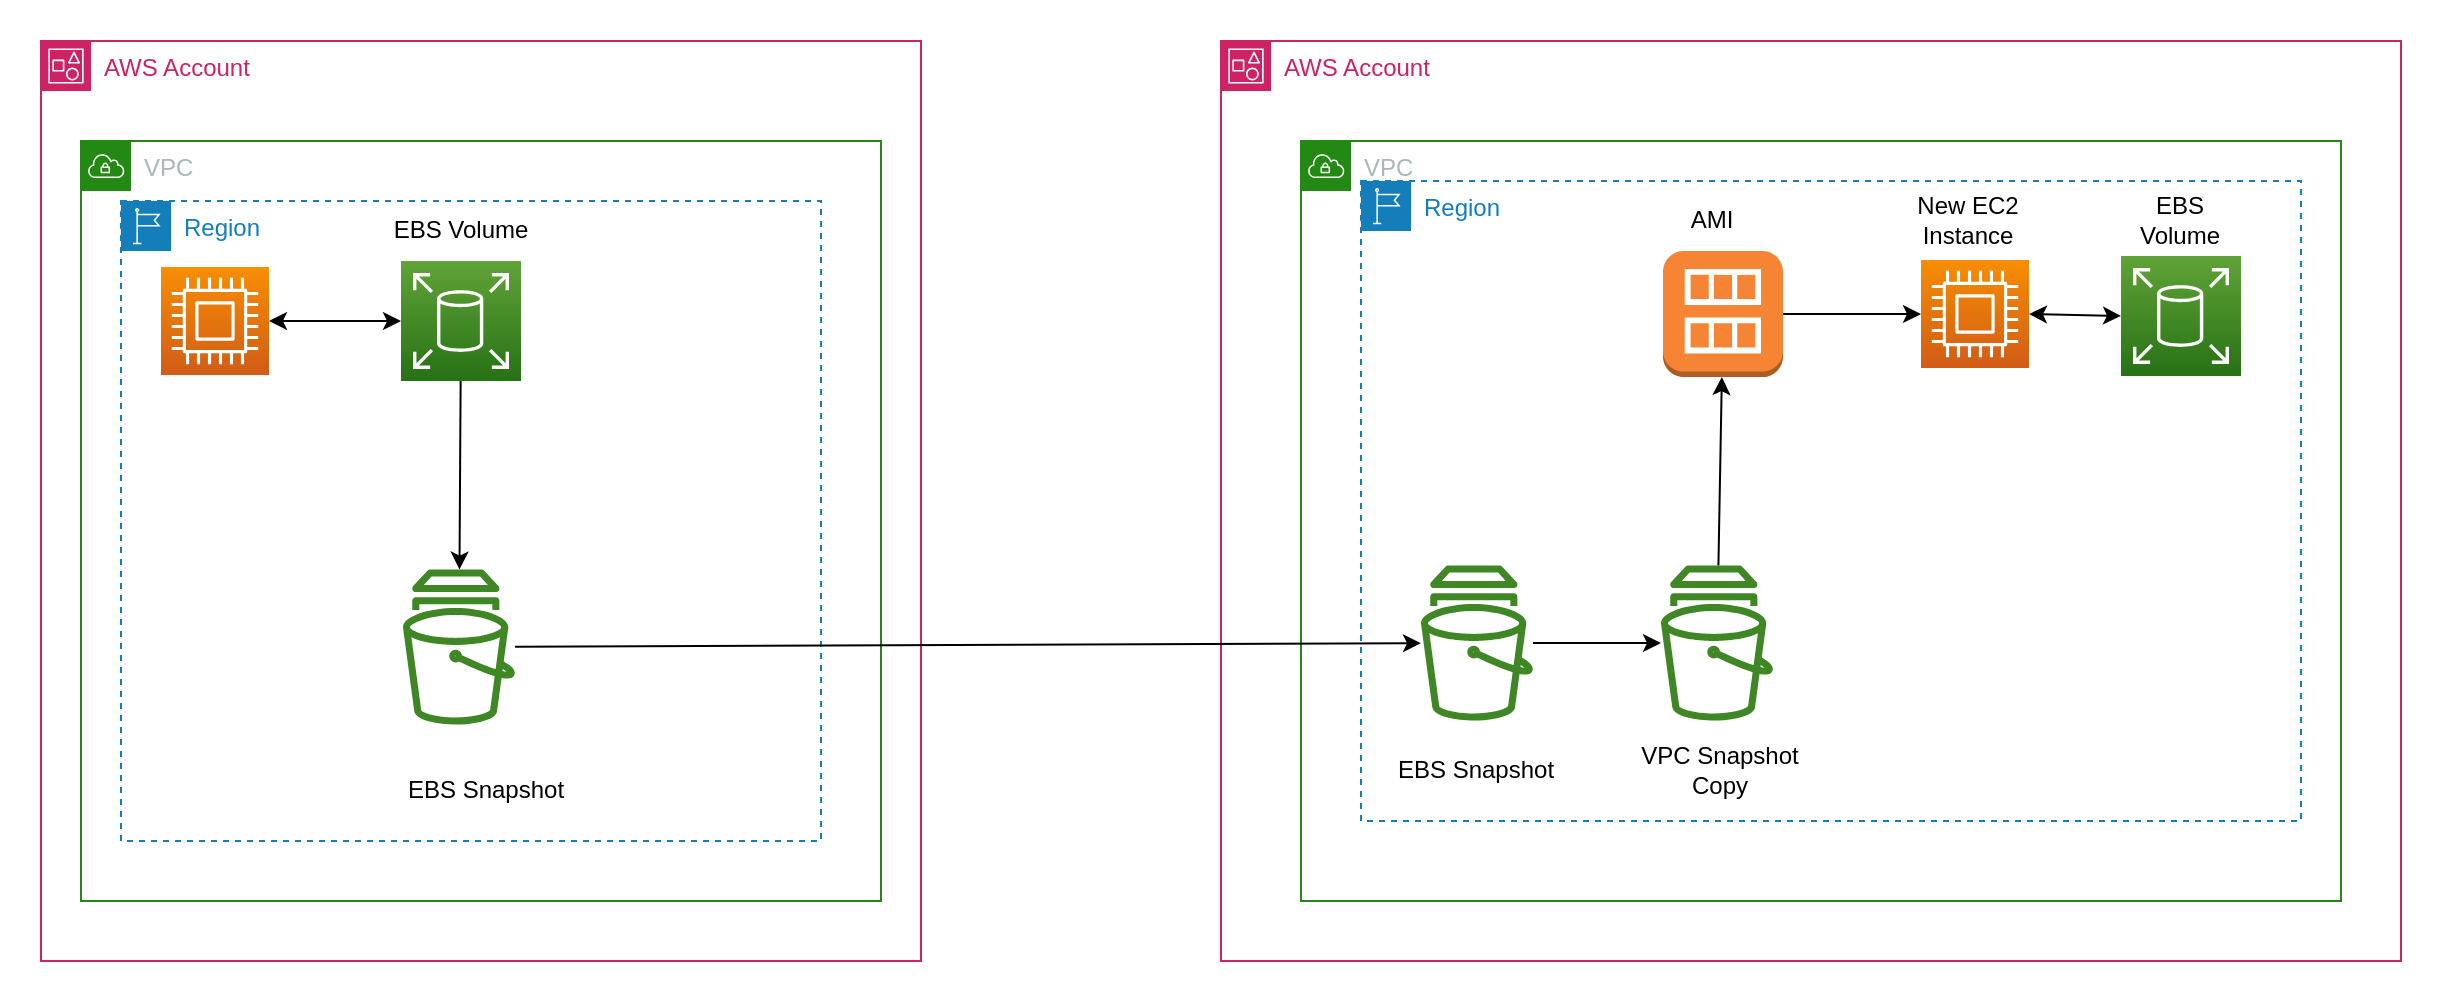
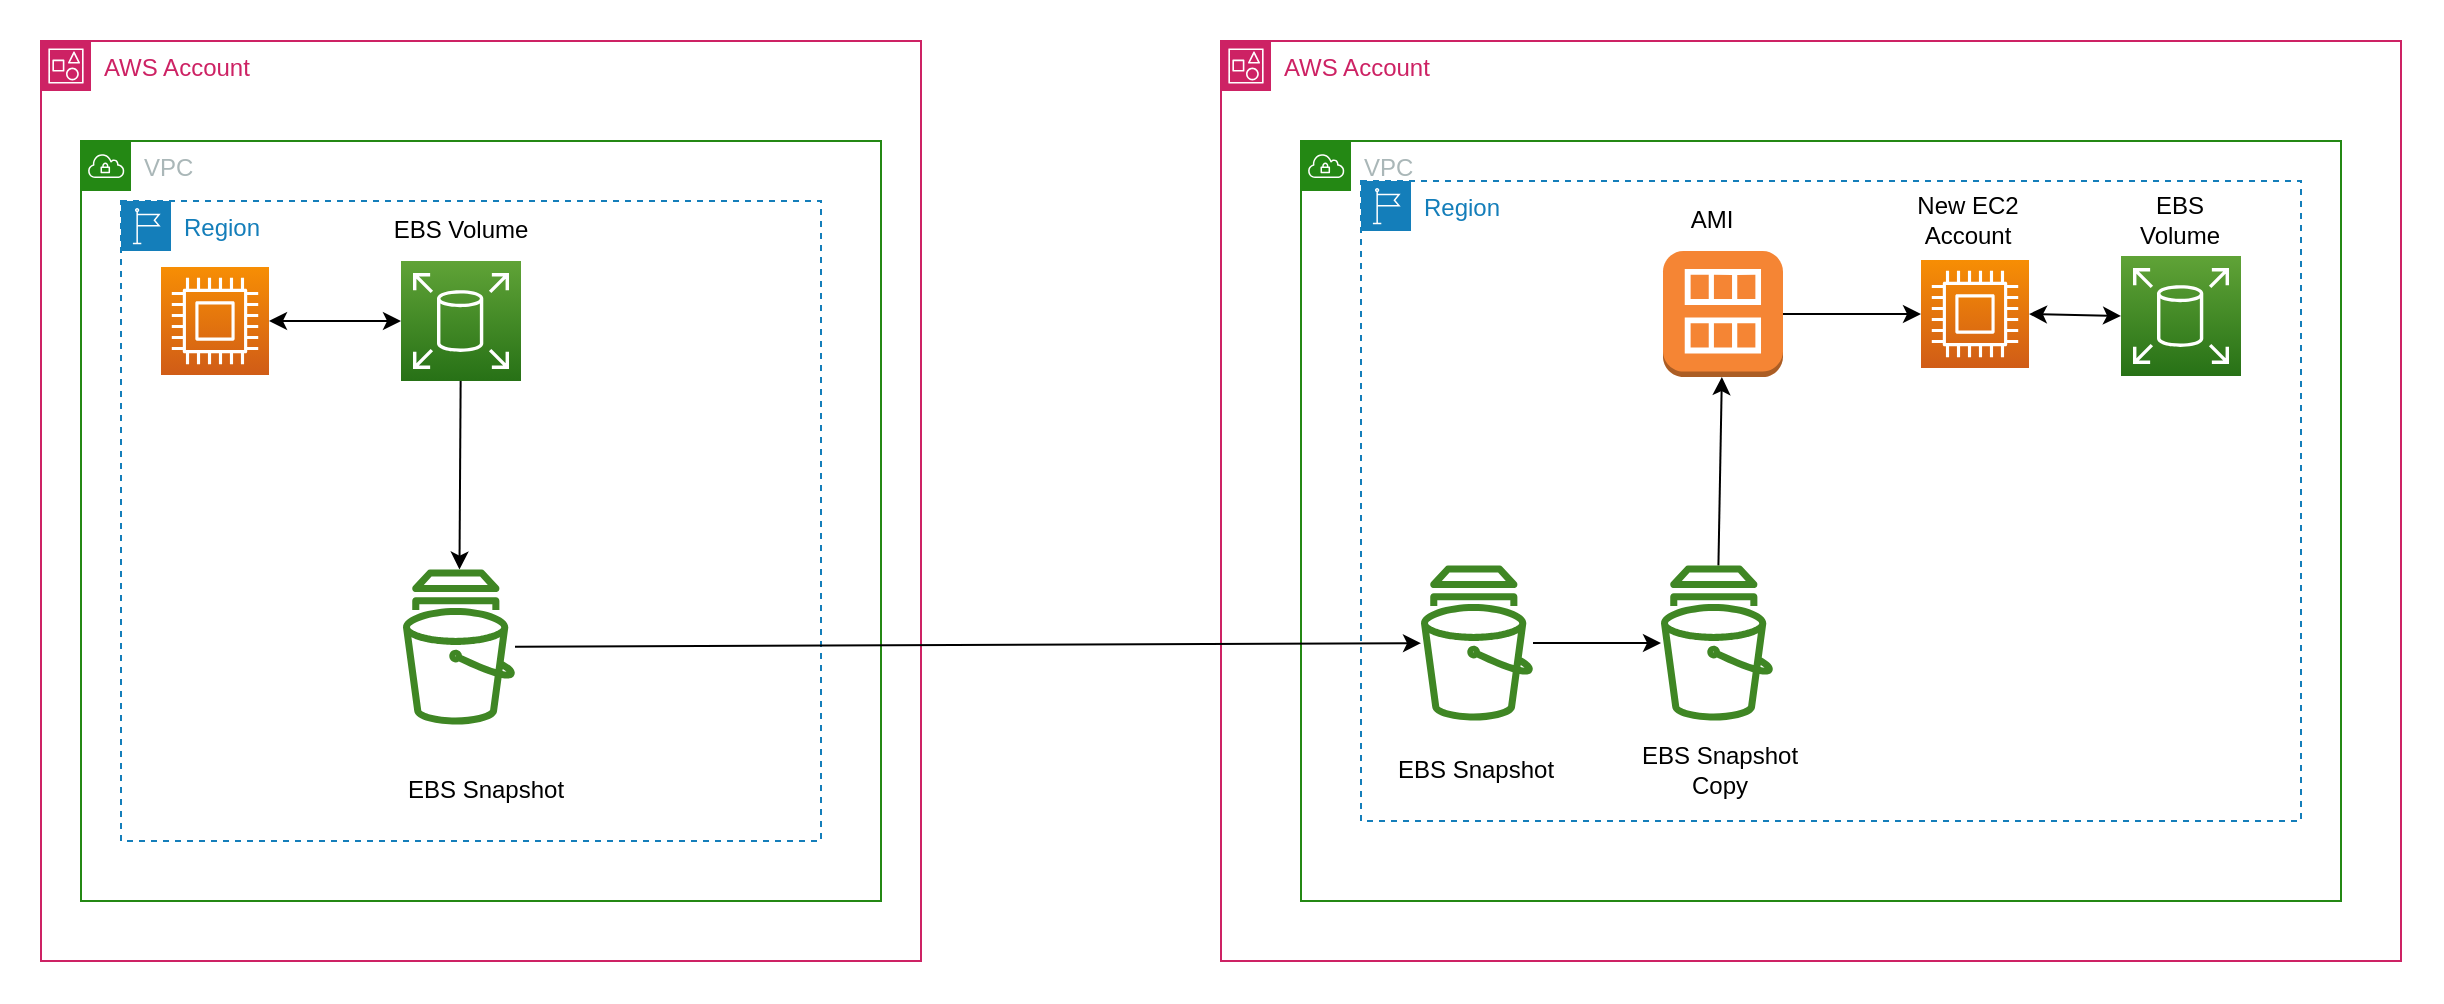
(1969, 221) -> (1969, 221)
(1721, 771) -> (1721, 771)
